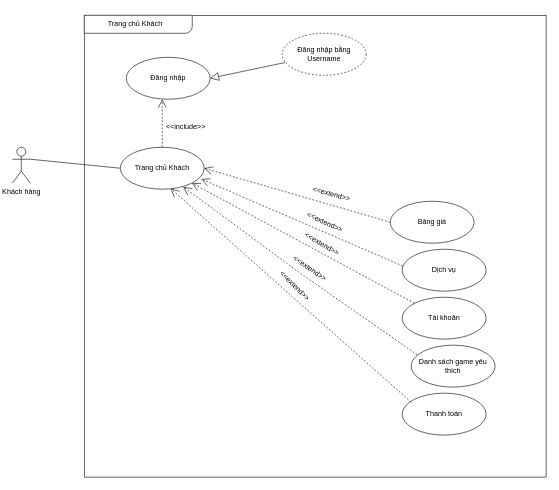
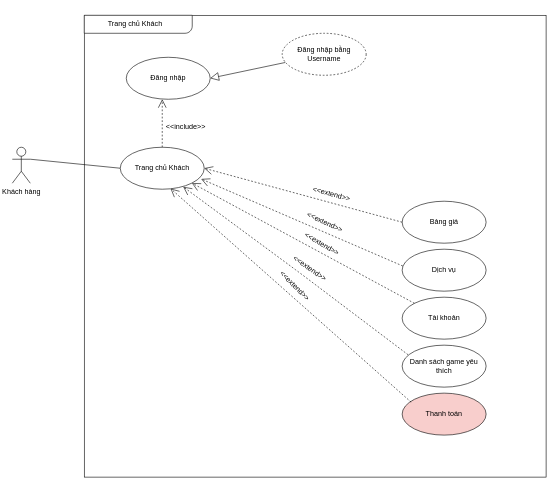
(432, 222) -> (444, 222)
(453, 366) -> (444, 366)
(444, 414) -> (444, 414)
